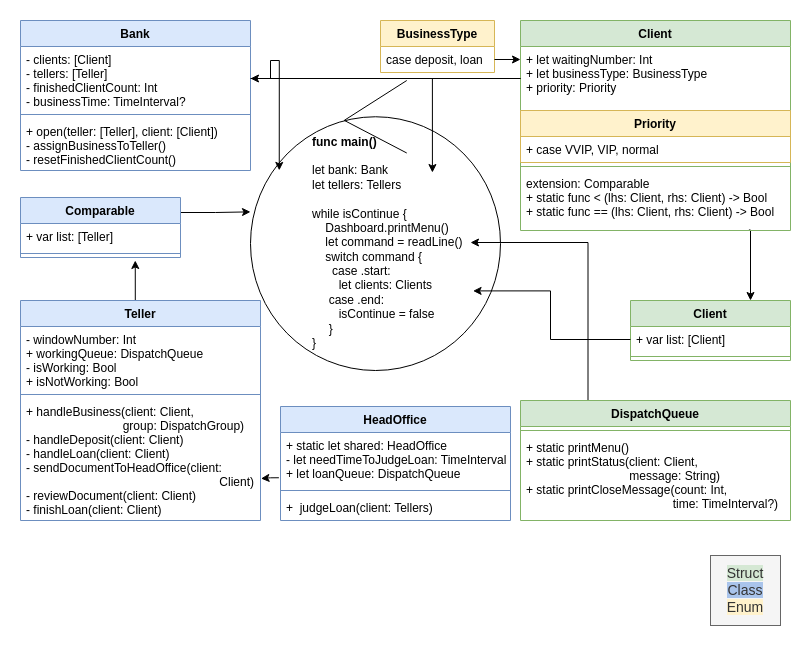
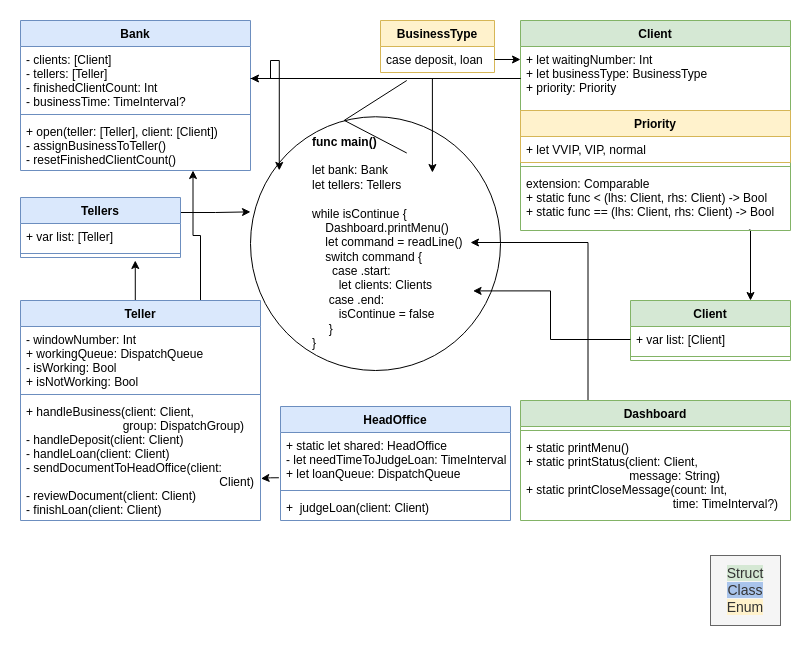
(596, 150) -> (591, 150)
(100, 211) -> (100, 211)
none -> (201, 236)
(655, 414) -> (655, 414)
(373, 508) -> (369, 508)
